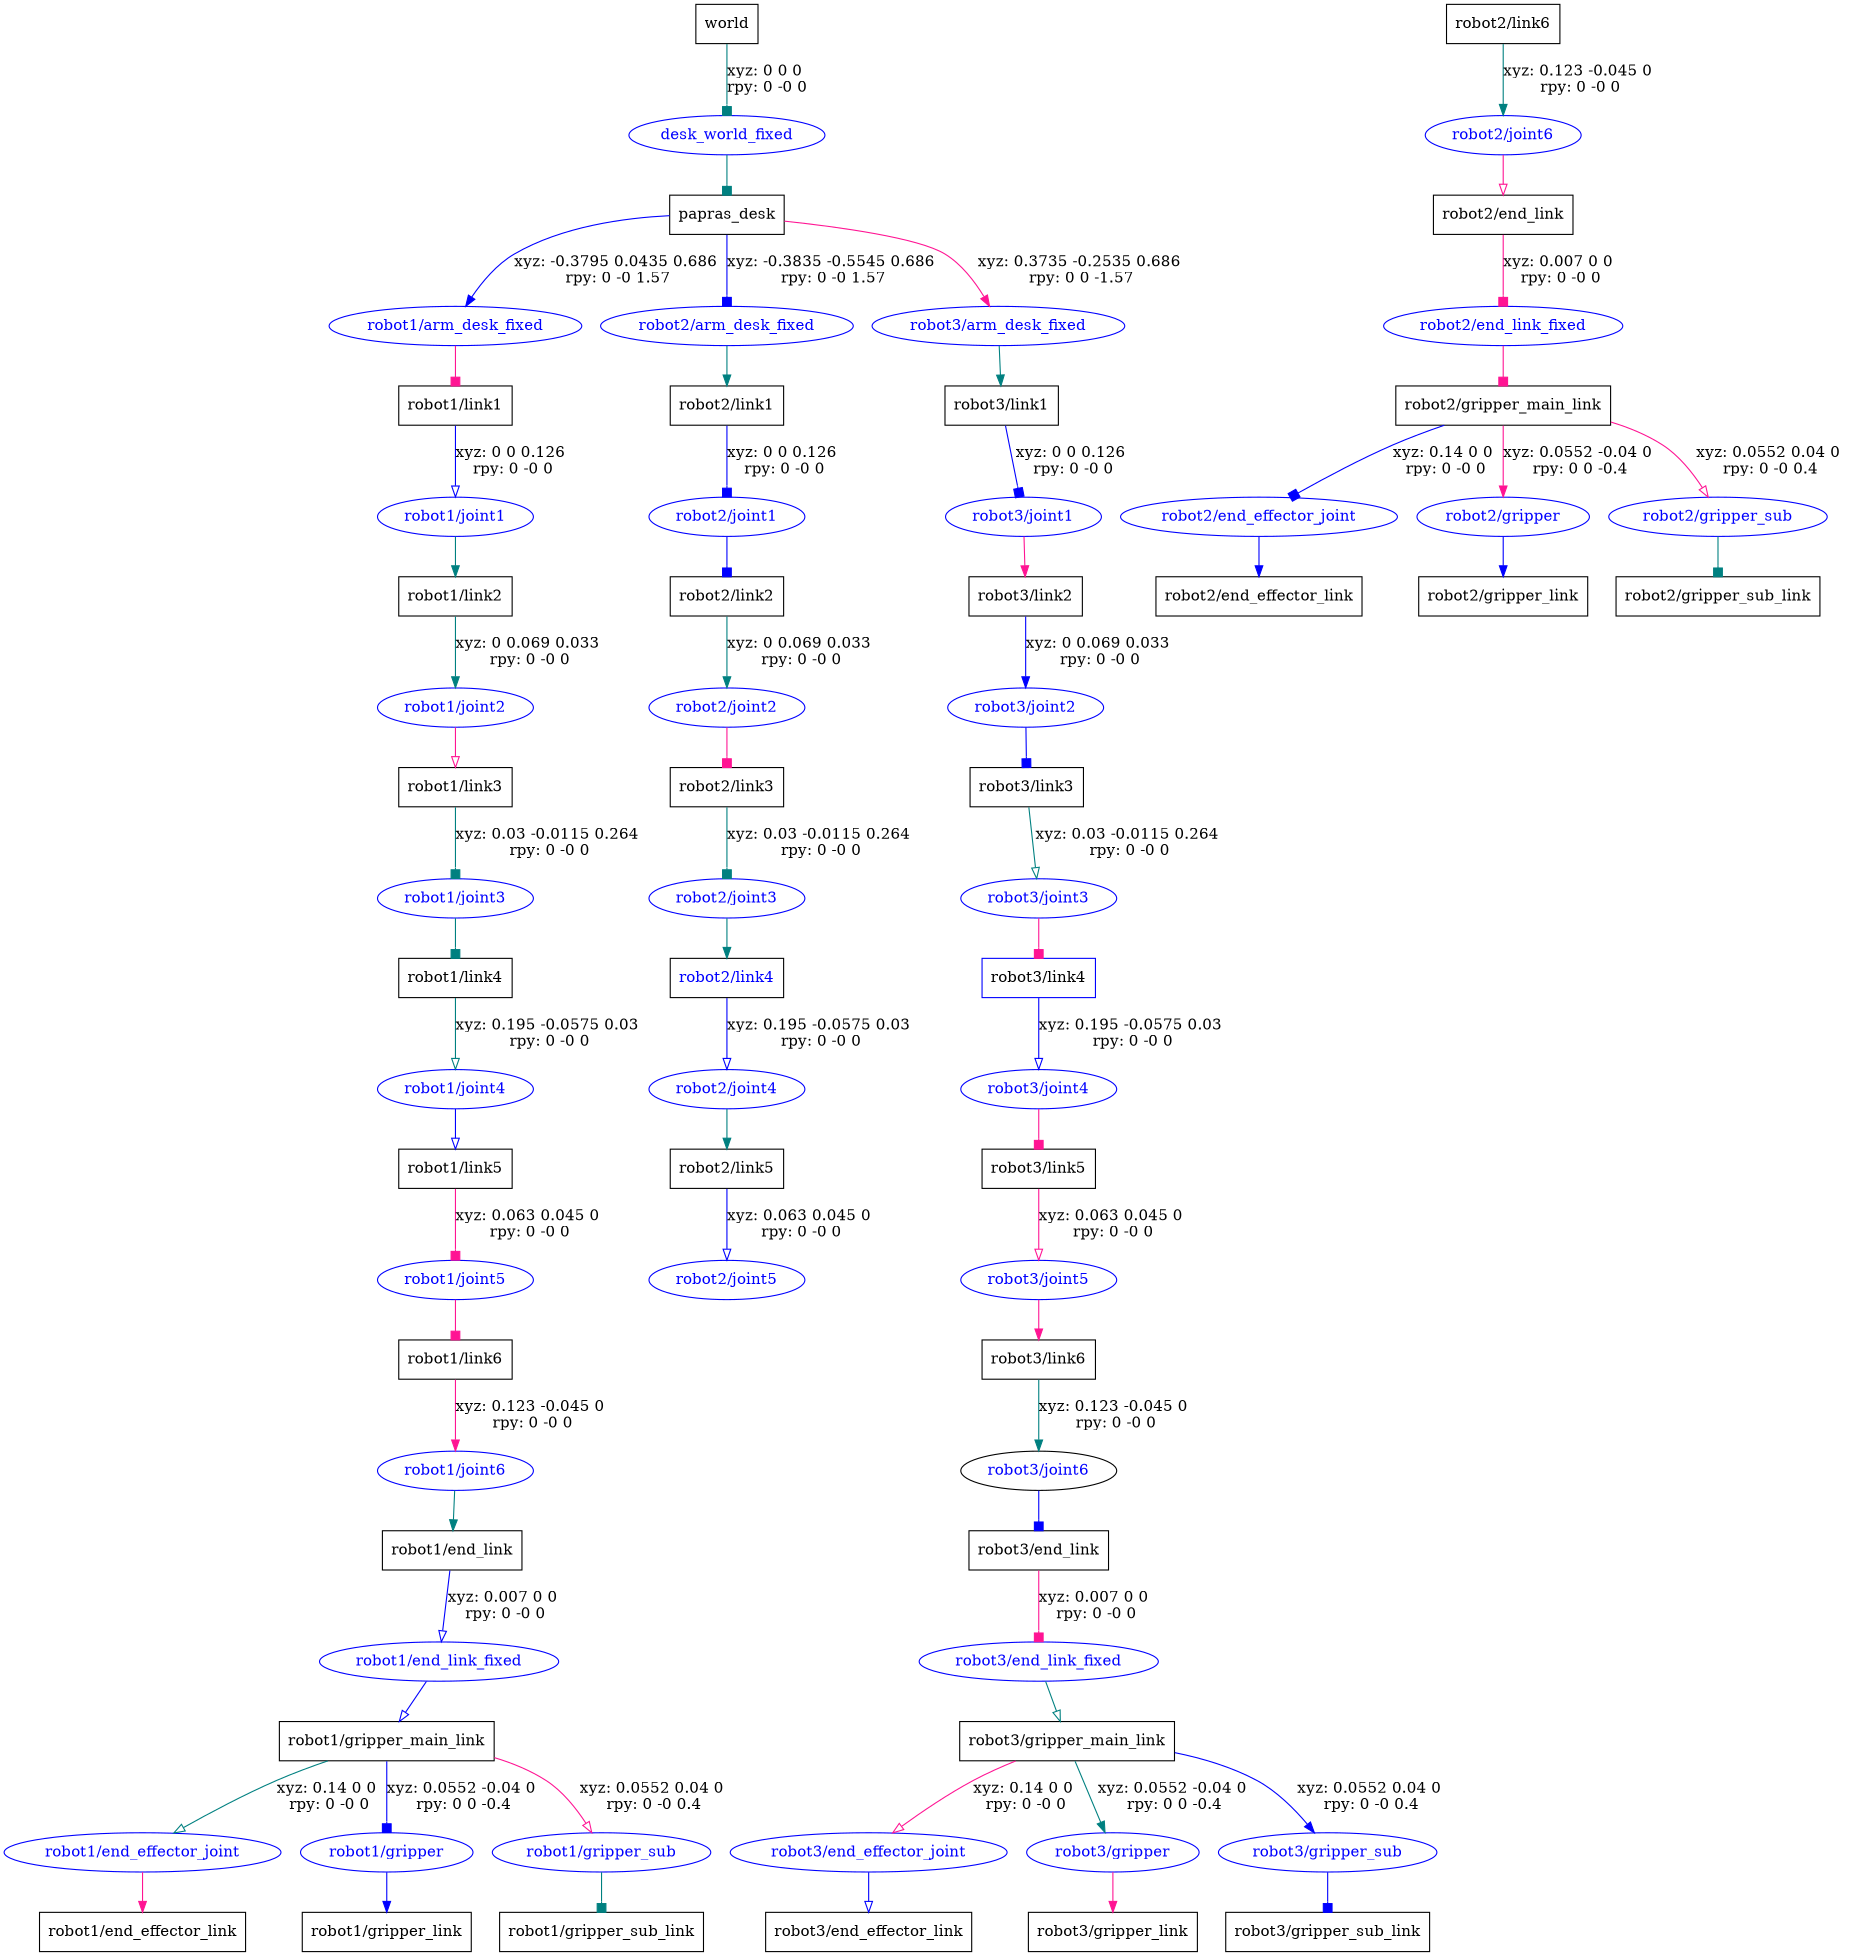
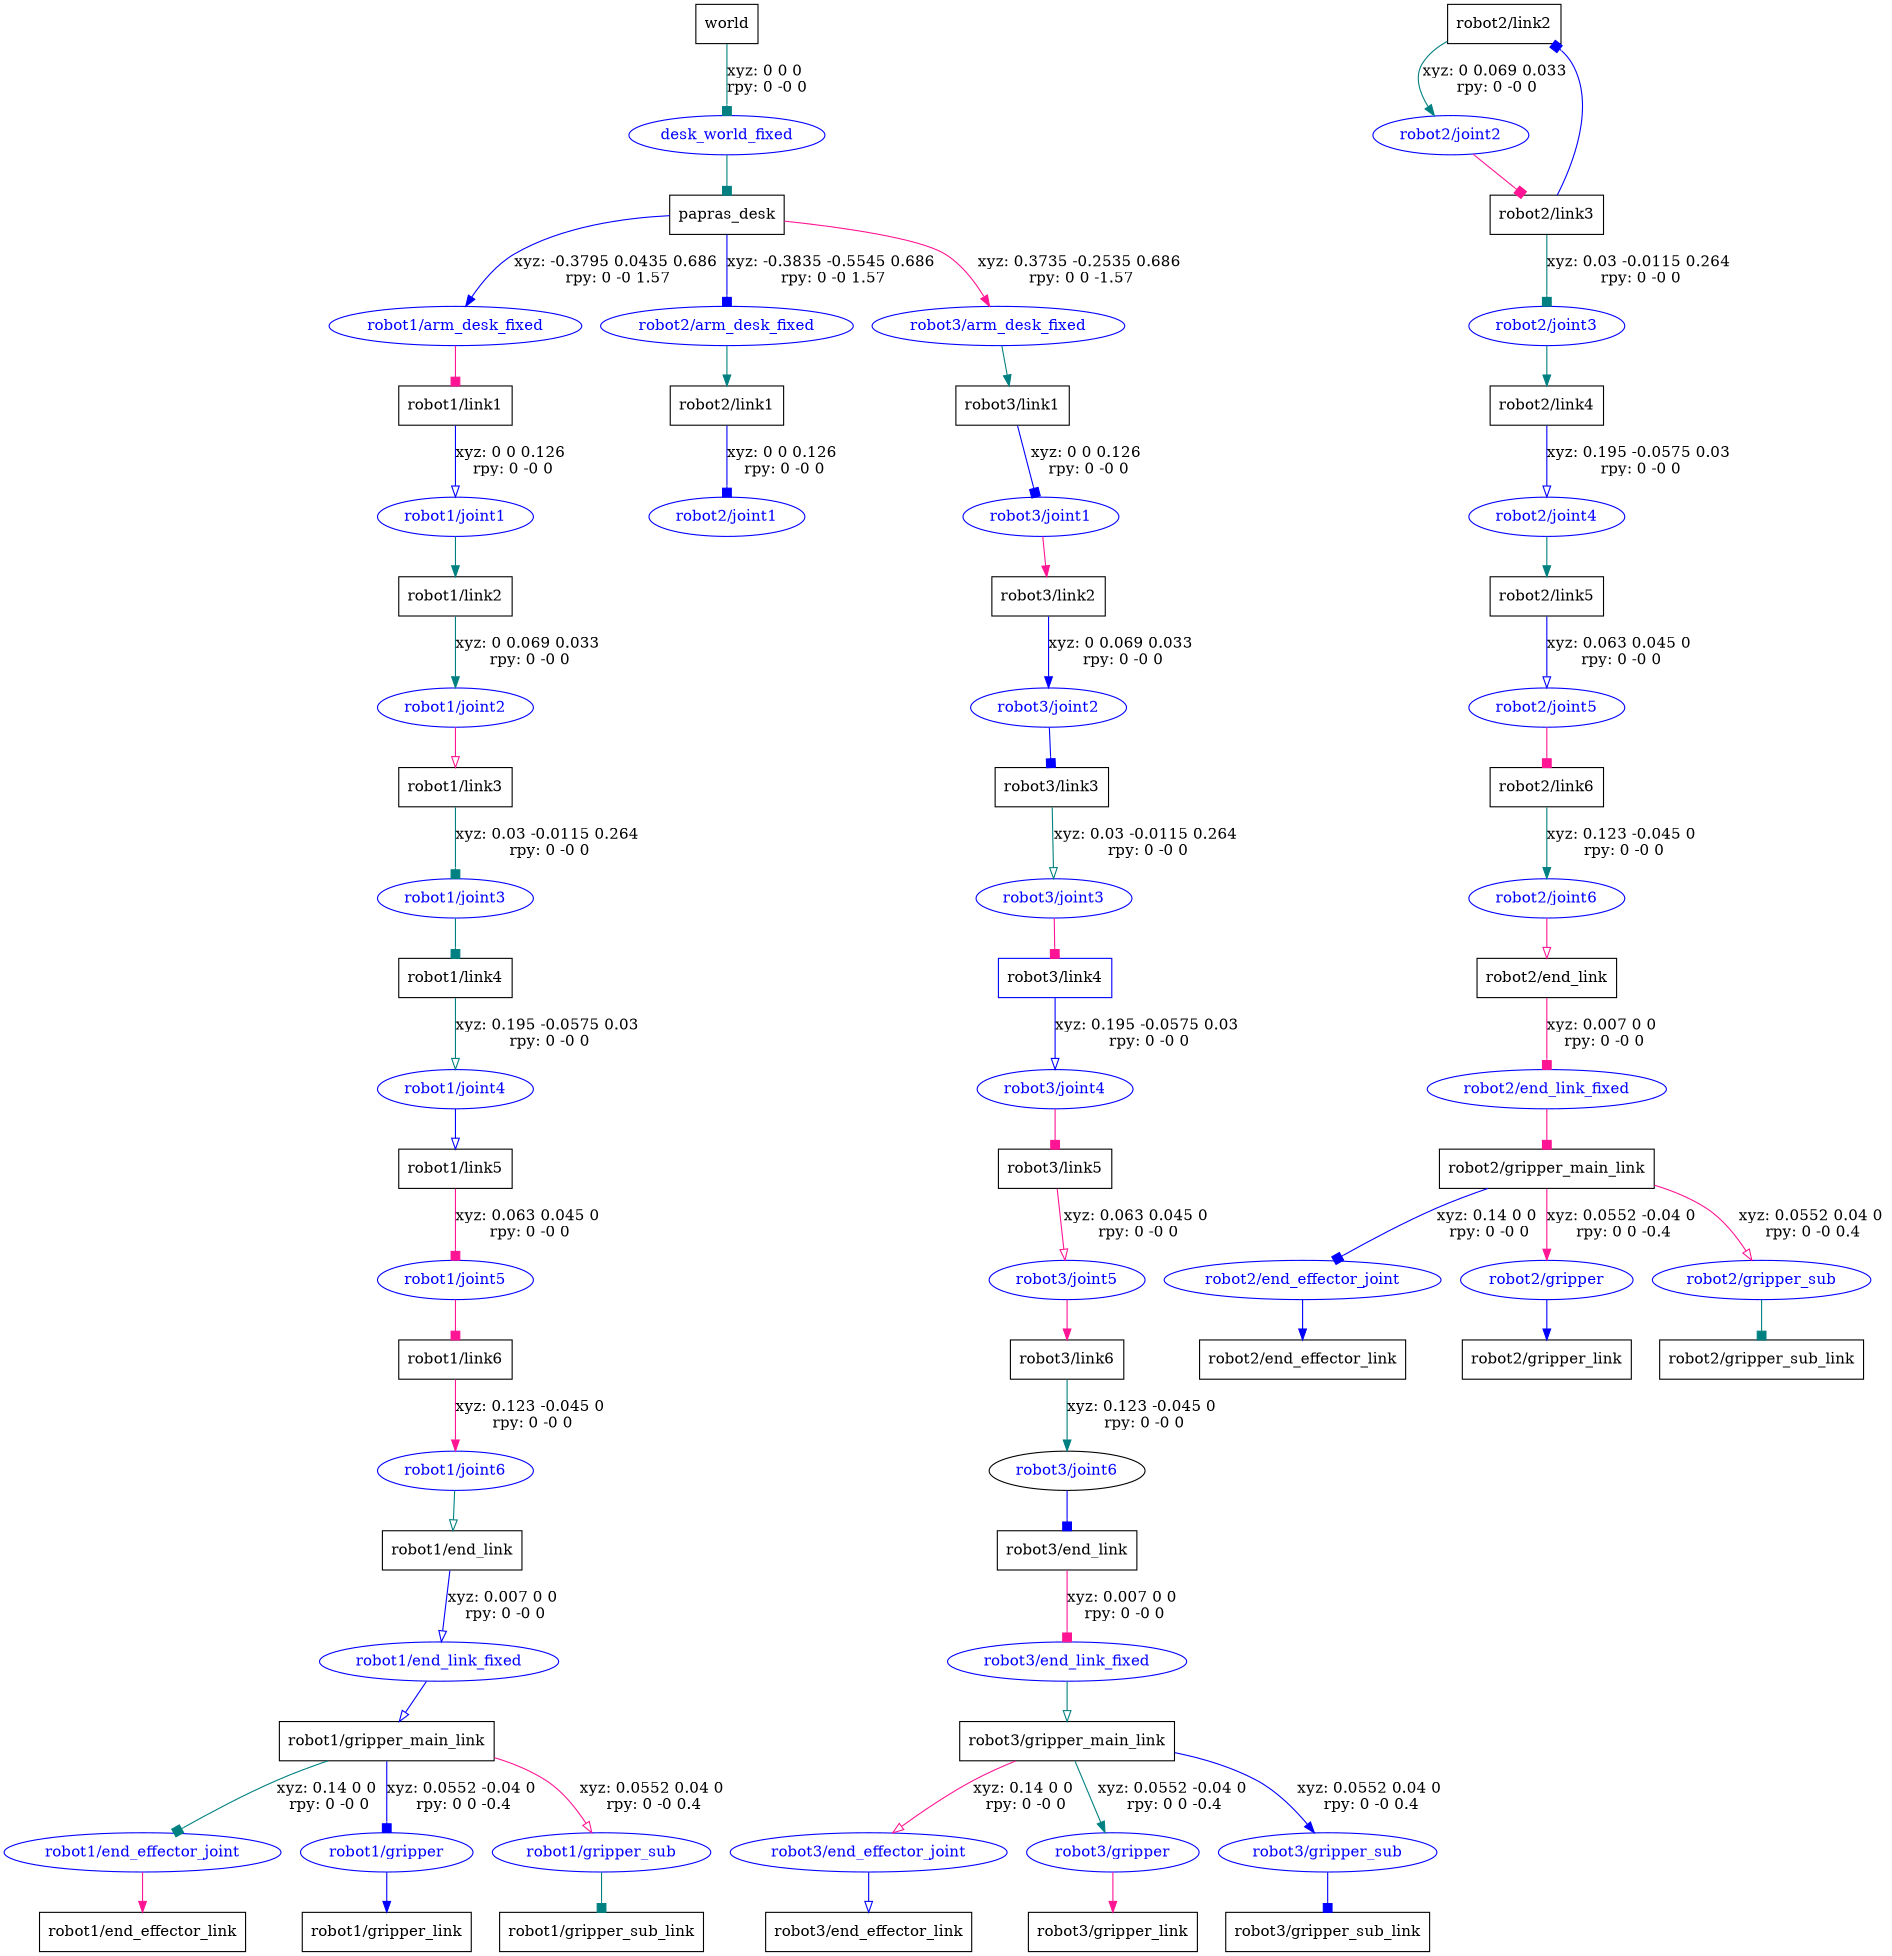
(727, 551) -> (1581, 122)
none -> (1547, 742)
(727, 978) -> (1547, 406)
(454, 1505) -> (454, 1505)
(254, 1791) -> (254, 1791)
